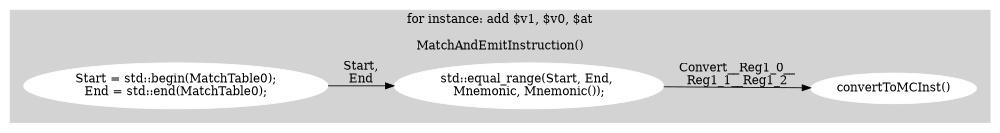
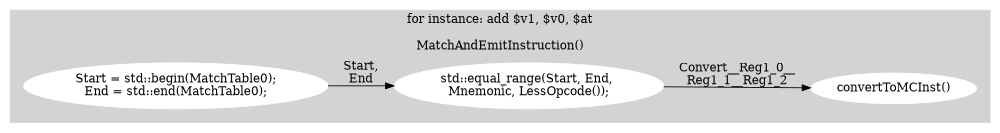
(529, 86) -> (529, 86)
